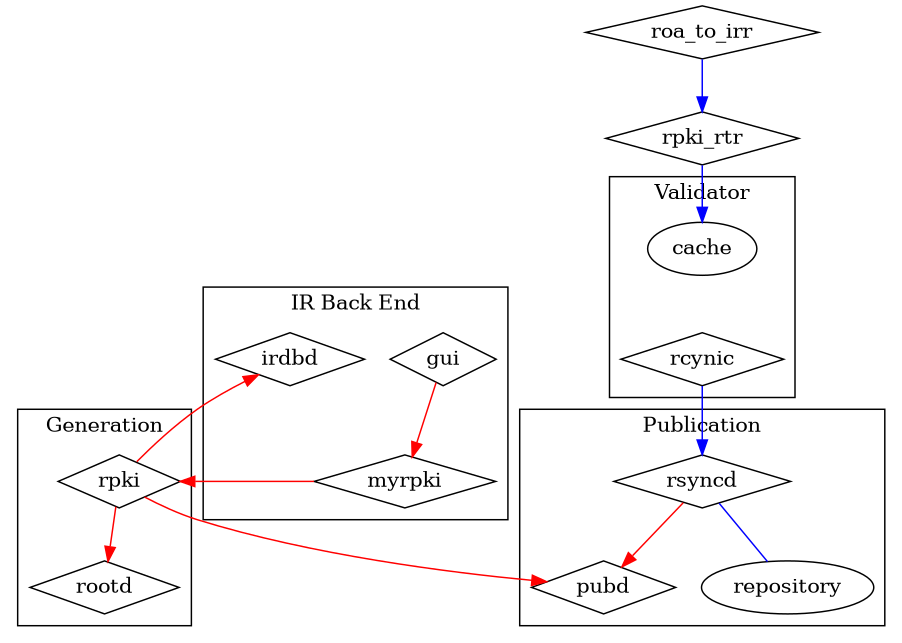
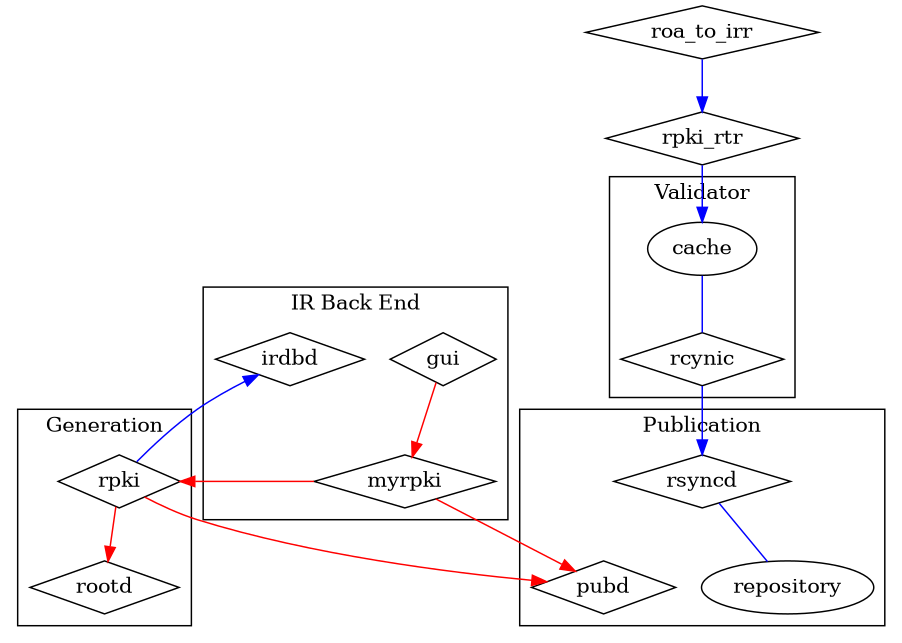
none -> (702, 304)
(182, 421) -> (182, 421)
(658, 529) -> (499, 532)
